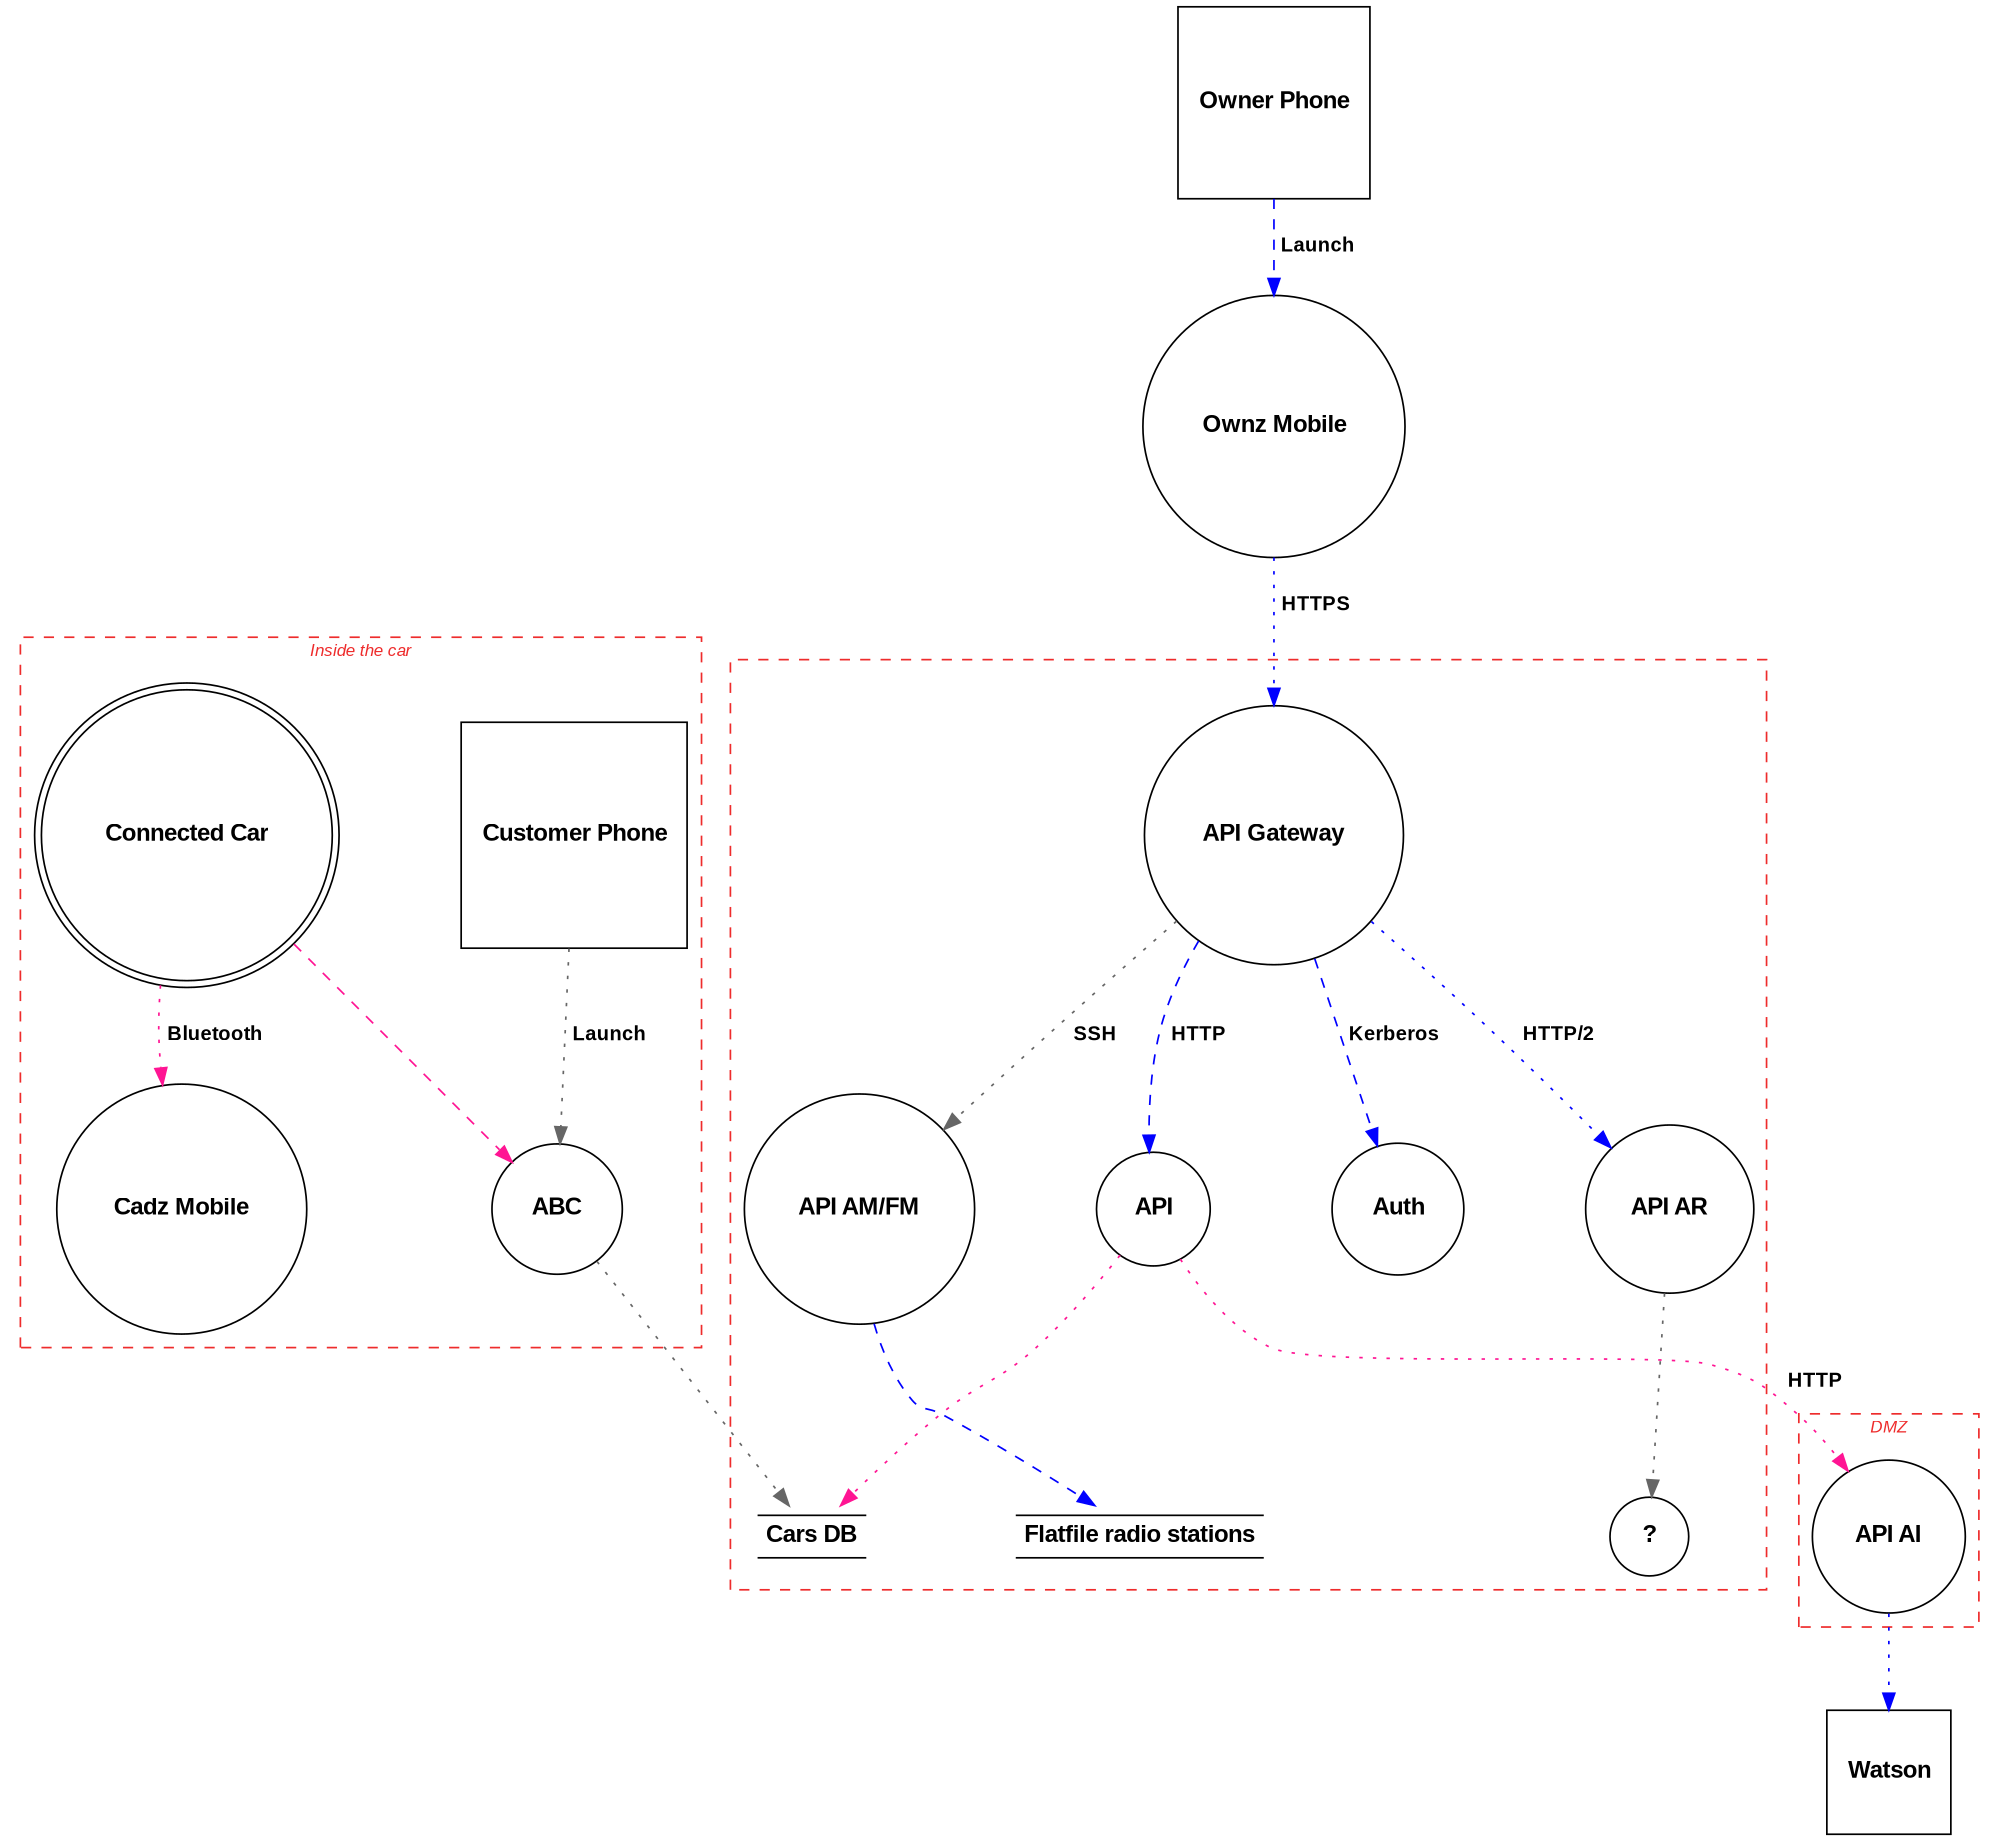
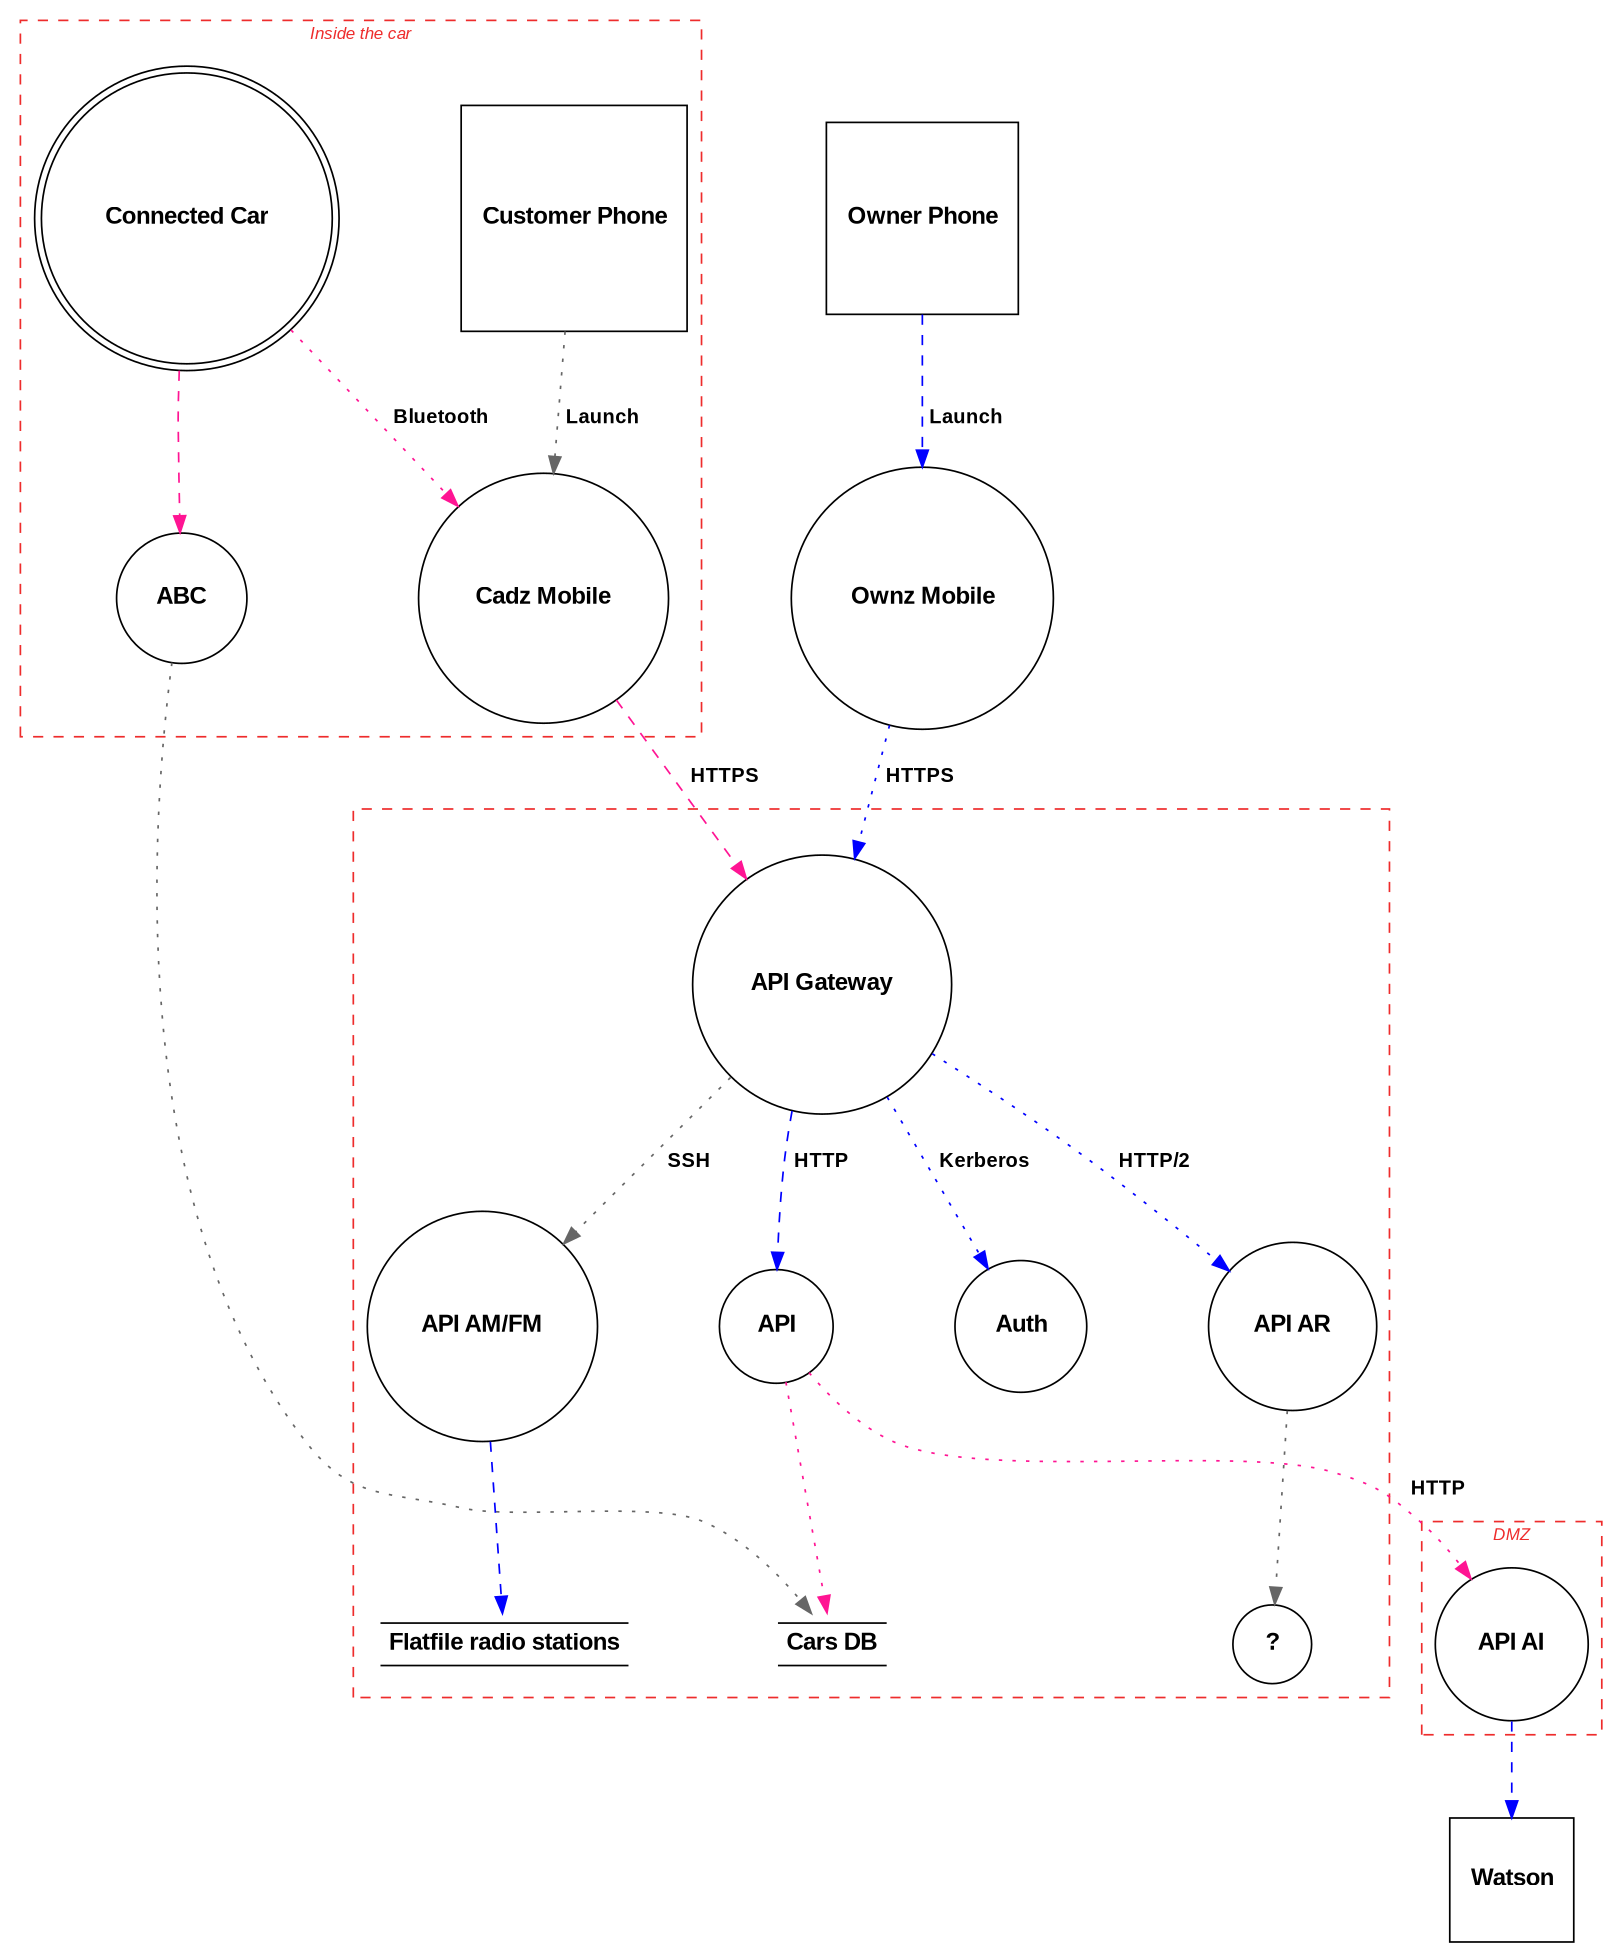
none -> (676, 782)
(565, 1038) -> (560, 394)
(1343, 1044) -> (933, 1176)
(1889, 1653) -> (1512, 1761)
